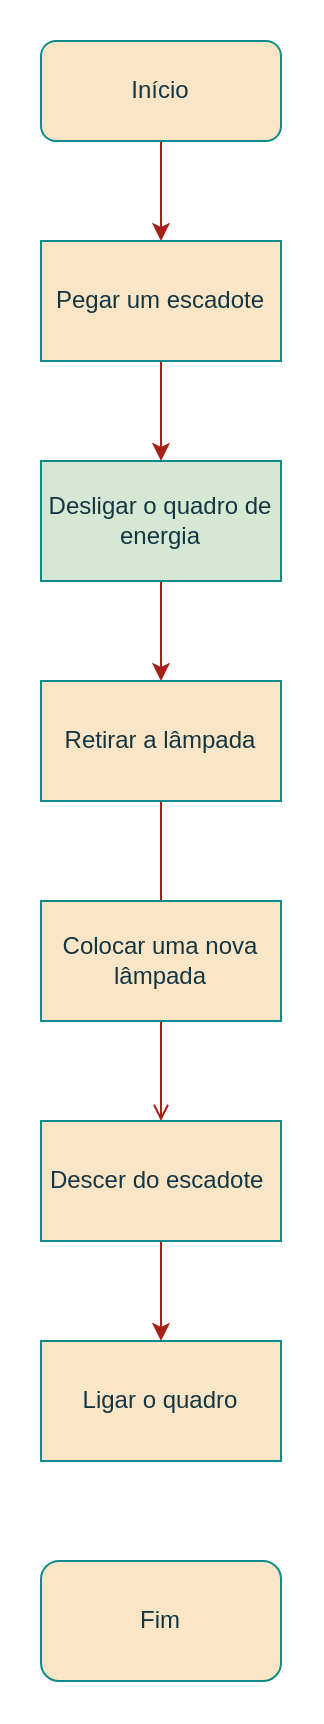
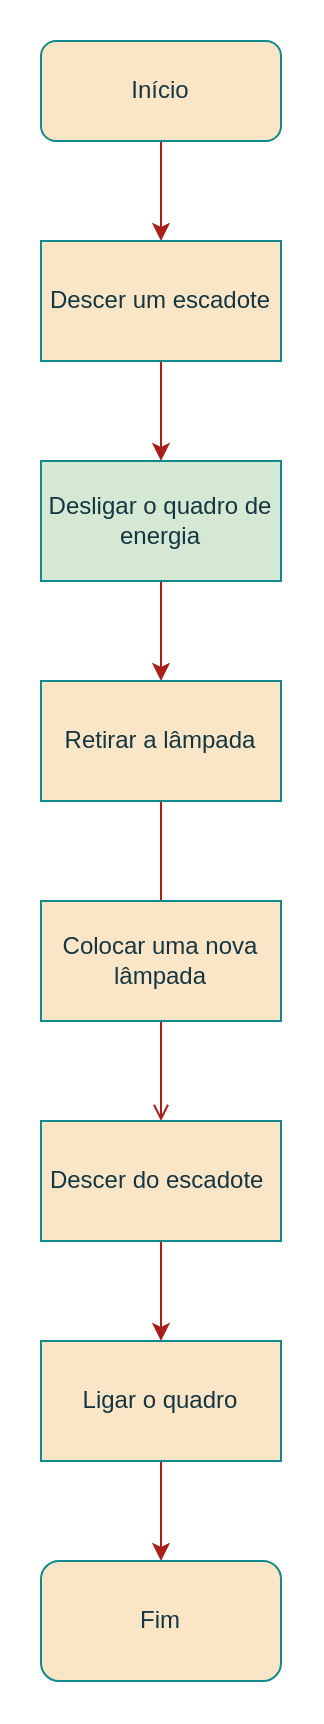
(161, 301) -> (161, 301)
none -> (161, 1504)
